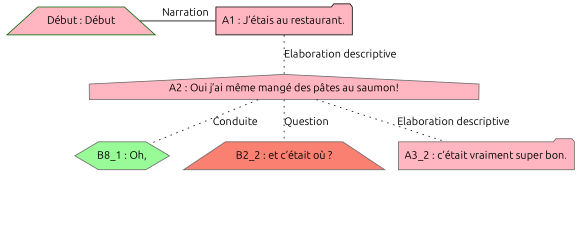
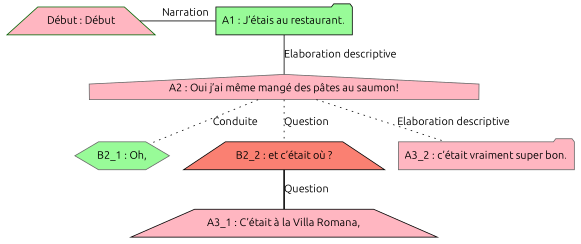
(284, 21) -> (284, 21)
(284, 55) -> (284, 55)
(122, 156) -> (122, 156)
(284, 156) -> (284, 156)
none -> (284, 223)
